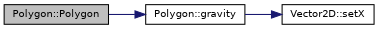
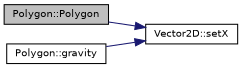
(122, 14) -> (122, 24)
